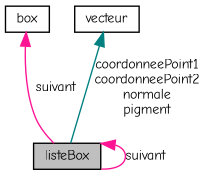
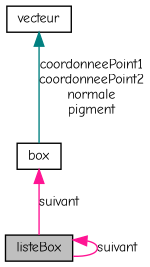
(85, 95) -> (39, 95)
